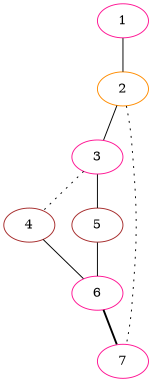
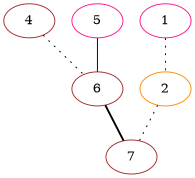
(123, 55) -> (166, 55)
(97, 157) -> none
(97, 225) -> (97, 21)
(63, 259) -> (63, 55)
(97, 293) -> (97, 89)
(123, 361) -> (131, 157)
